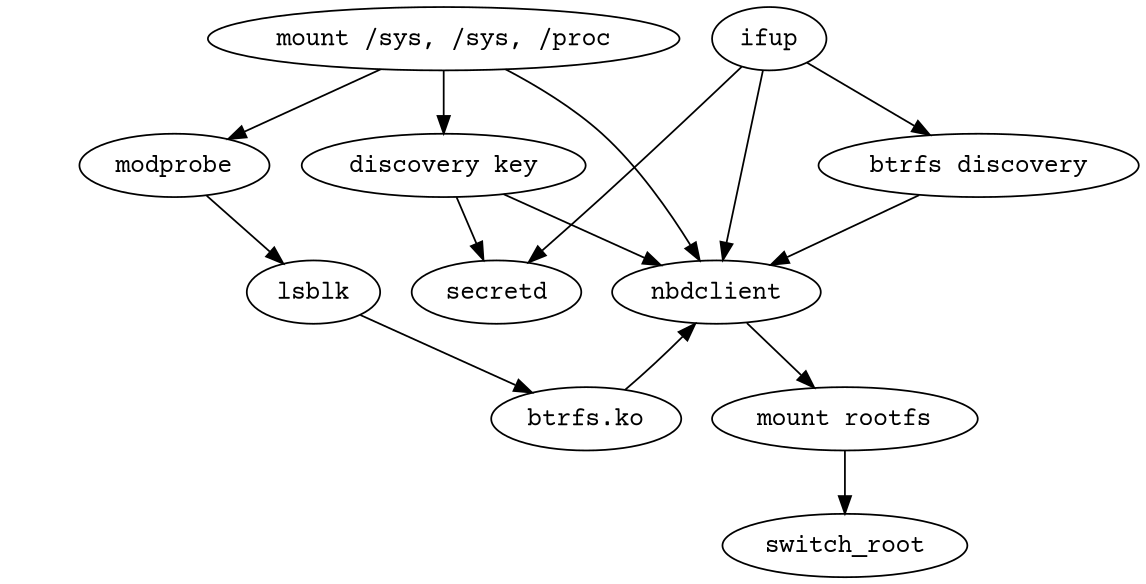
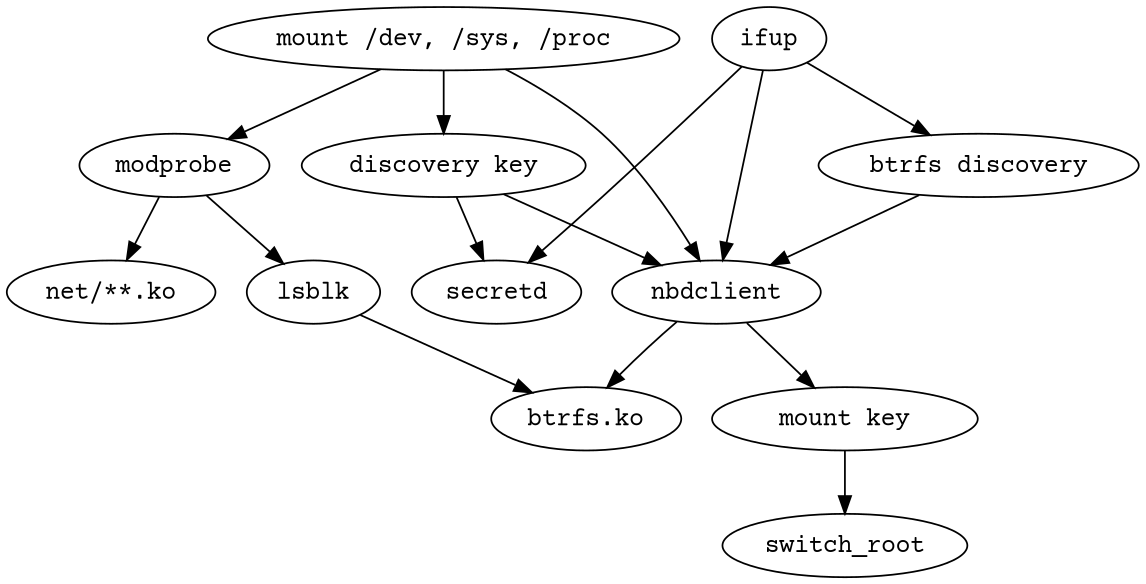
(444, 39) -> (444, 39)
none -> (111, 292)
(654, 364) -> (648, 348)
(845, 419) -> (845, 419)
